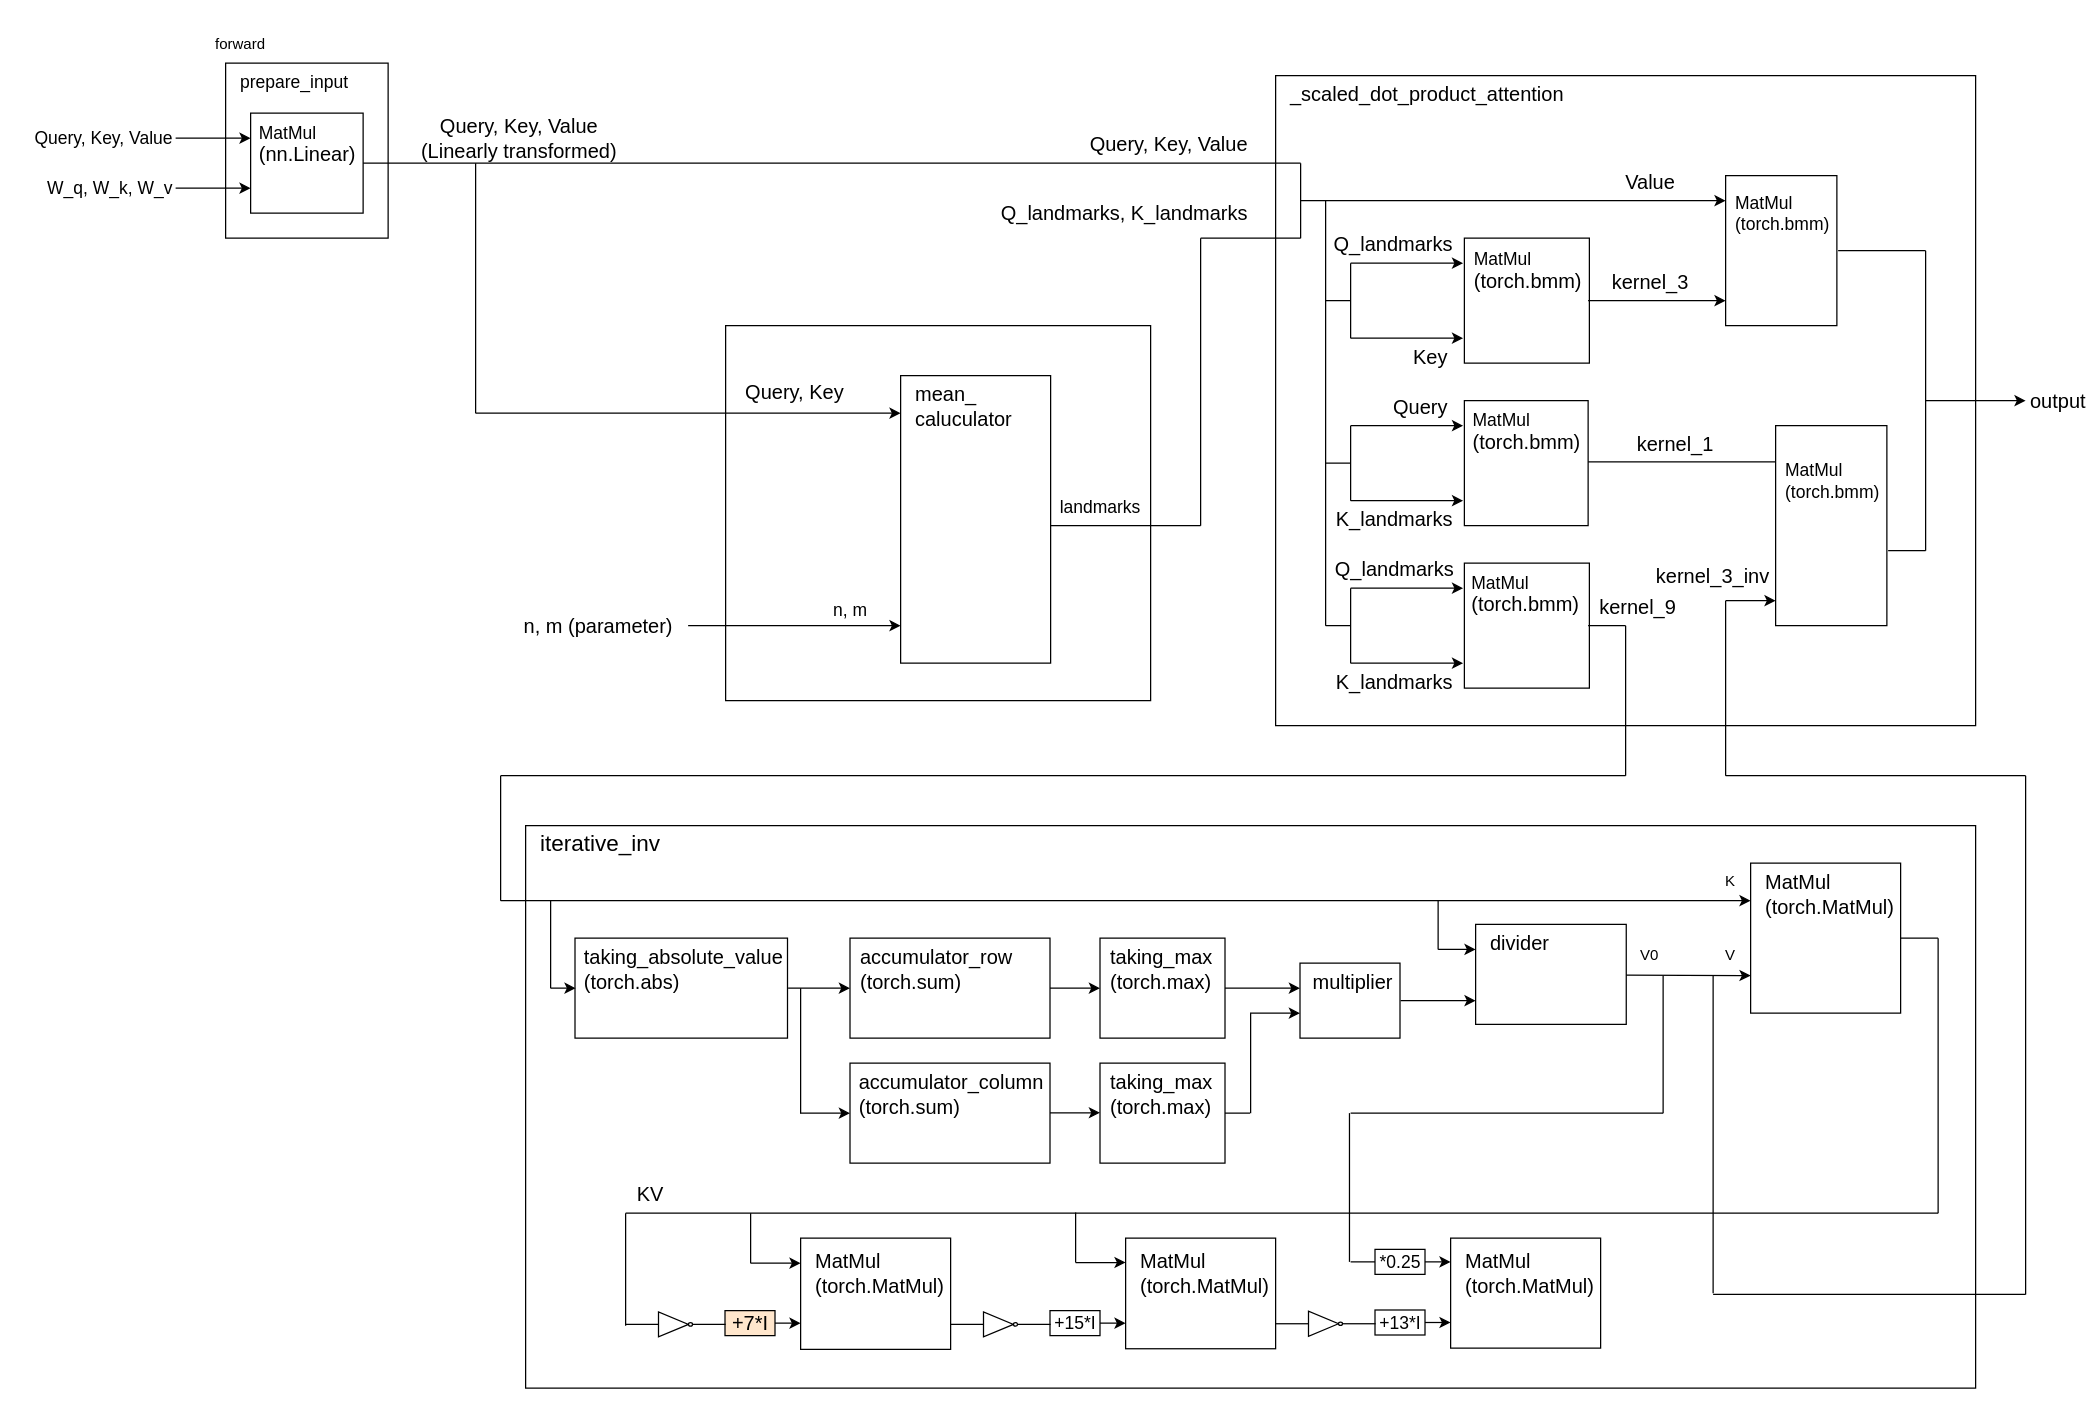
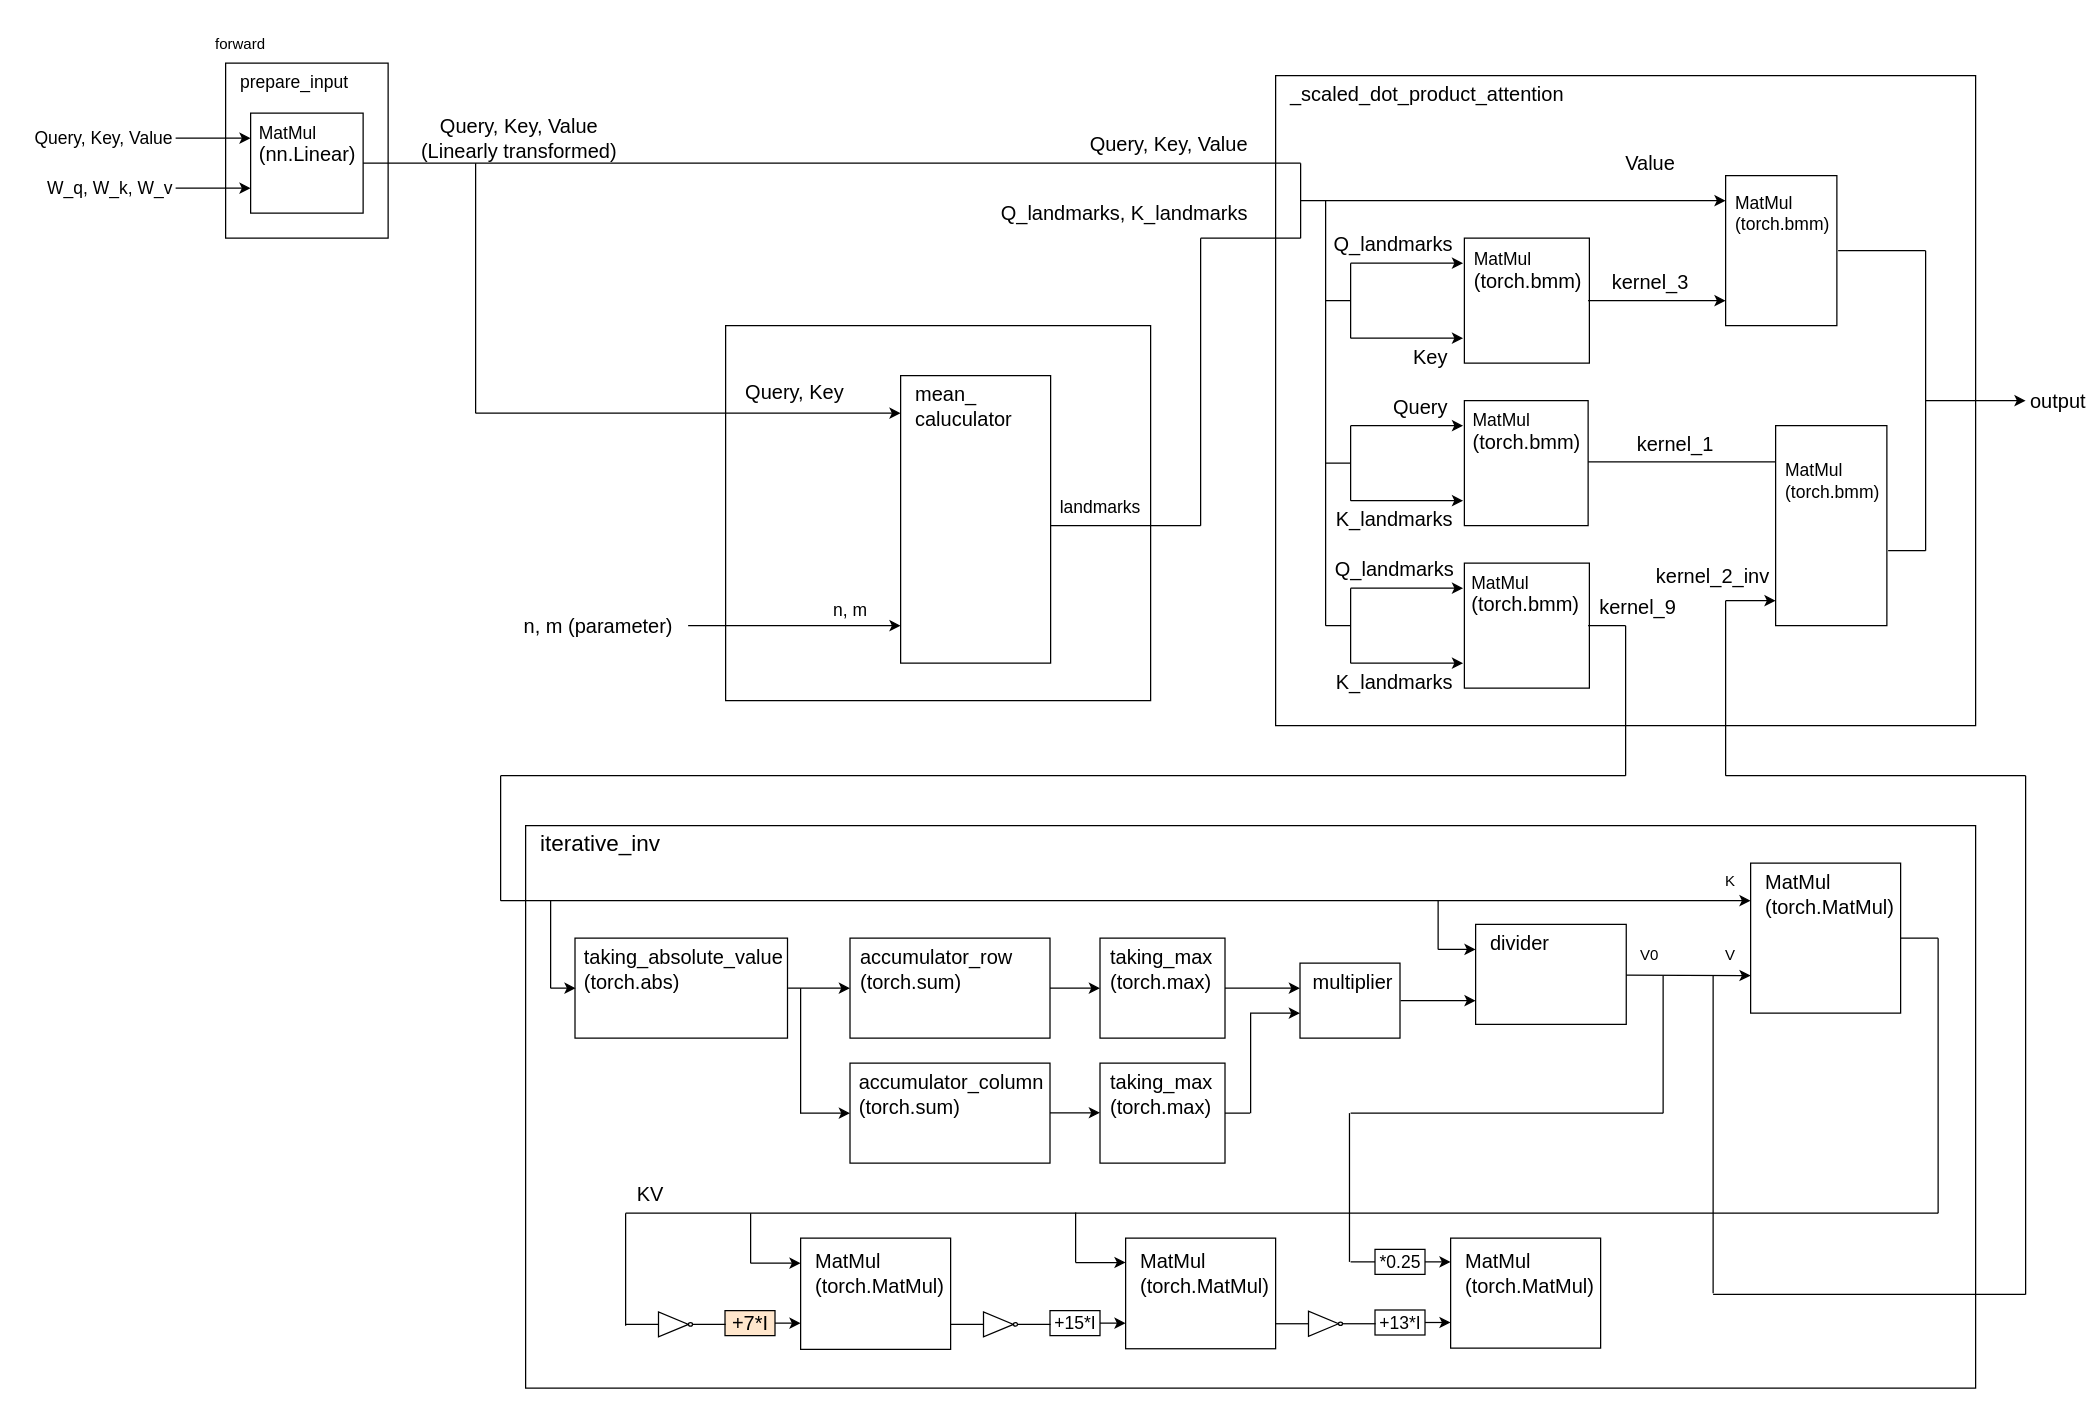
(1651, 182) -> (1651, 163)
(1713, 576) -> (1713, 576)
